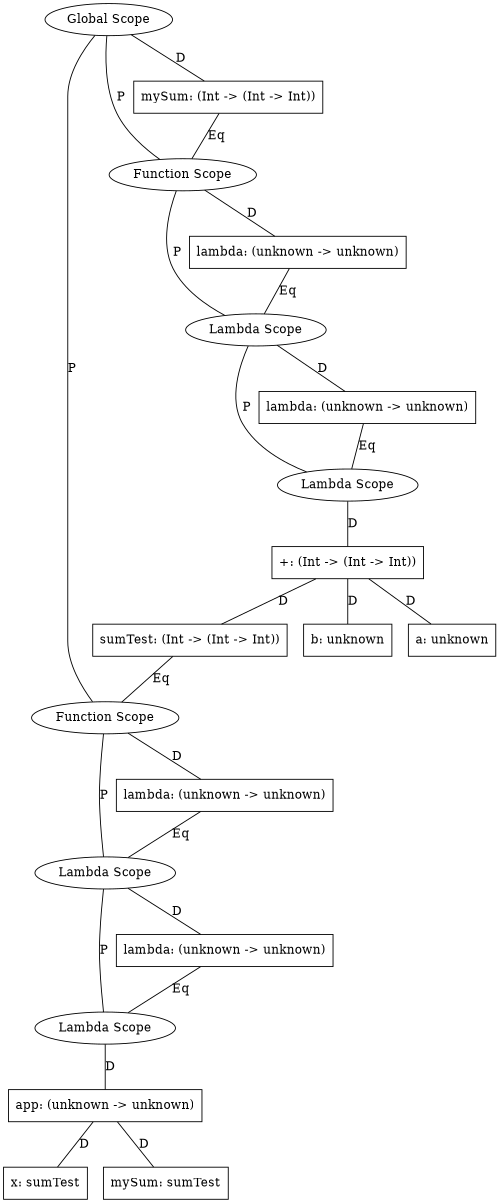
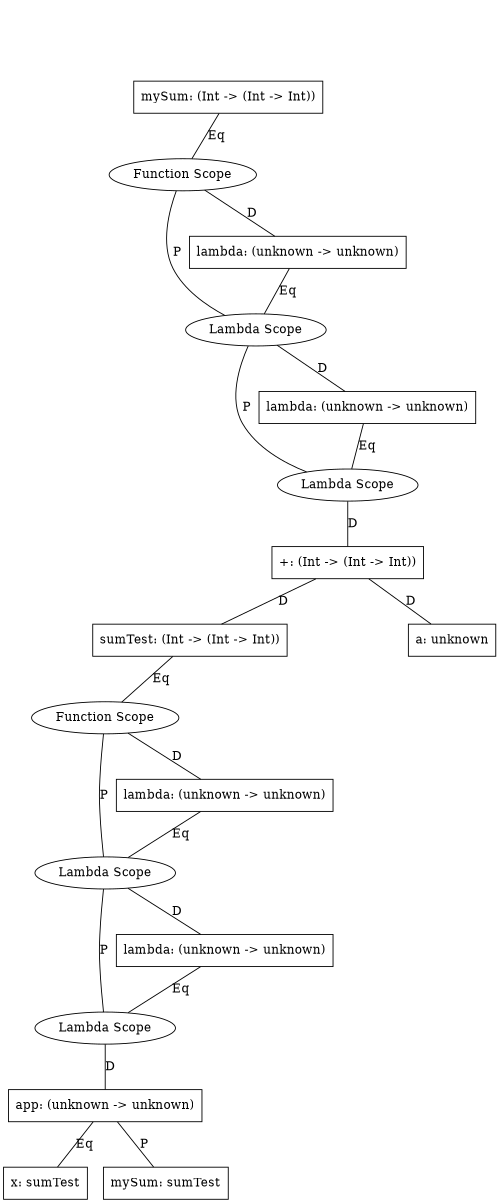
(109, 20) -> none
(348, 640) -> none
(85, 1144) -> (85, 1144)
(144, 1144) -> (144, 1144)
